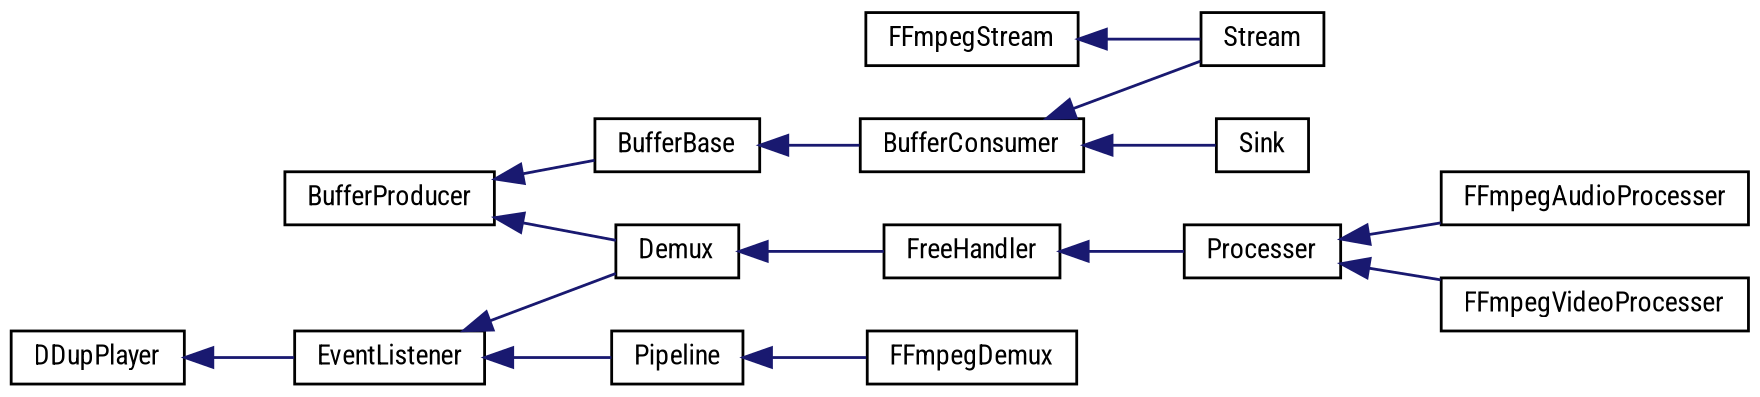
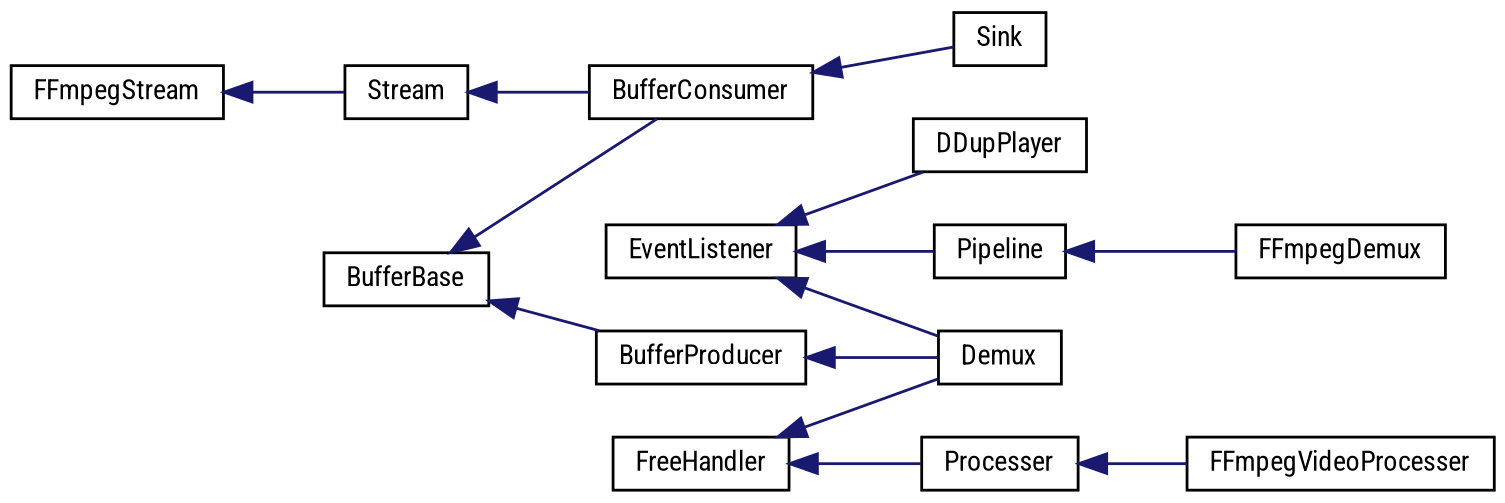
(1137, 85) -> (543, 92)
(559, 167) -> (558, 319)
(1595, 198) -> none
(826, 251) -> (871, 403)
(254, 358) -> (864, 193)
